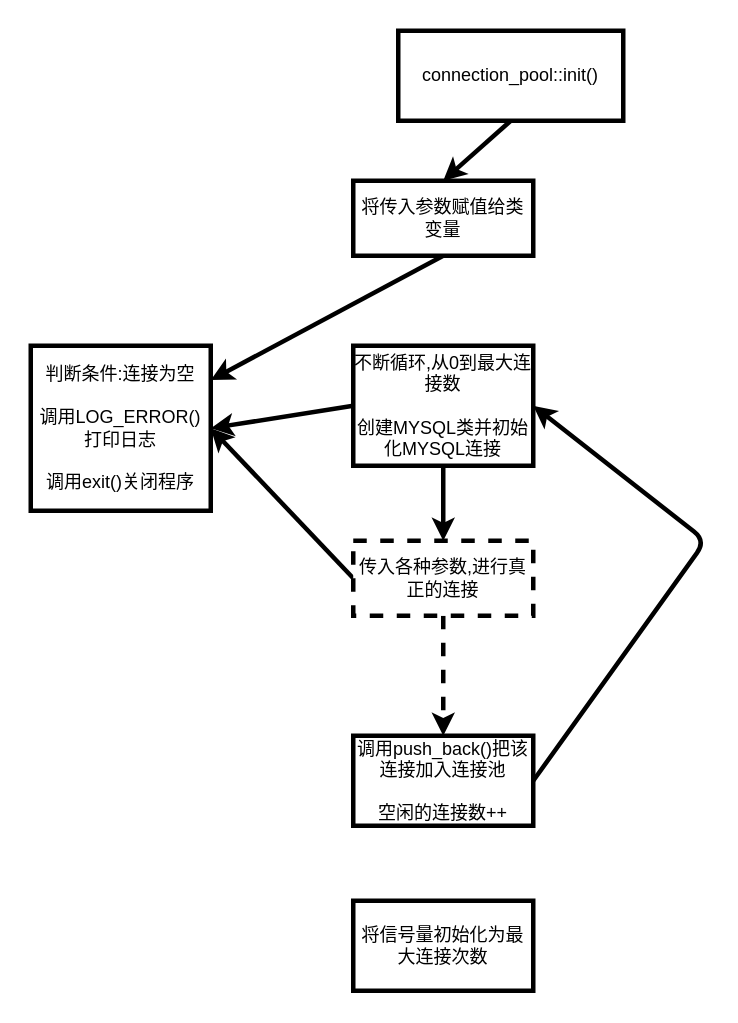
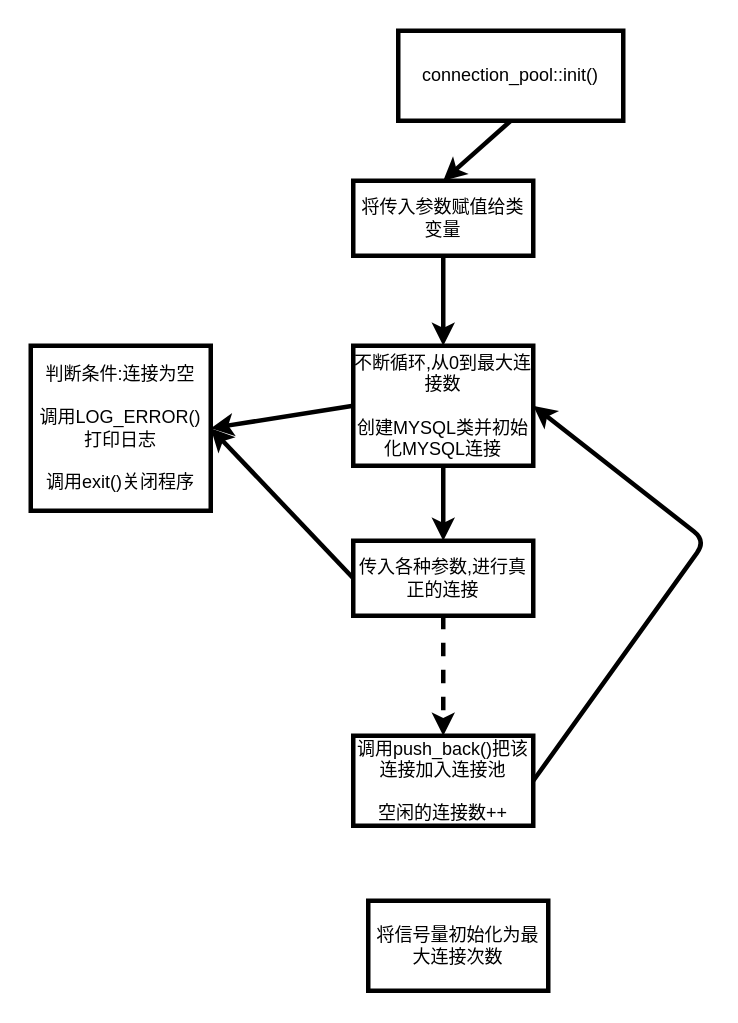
(334, 314) -> (443, 293)
(443, 578) -> (443, 578)
(443, 946) -> (458, 946)
